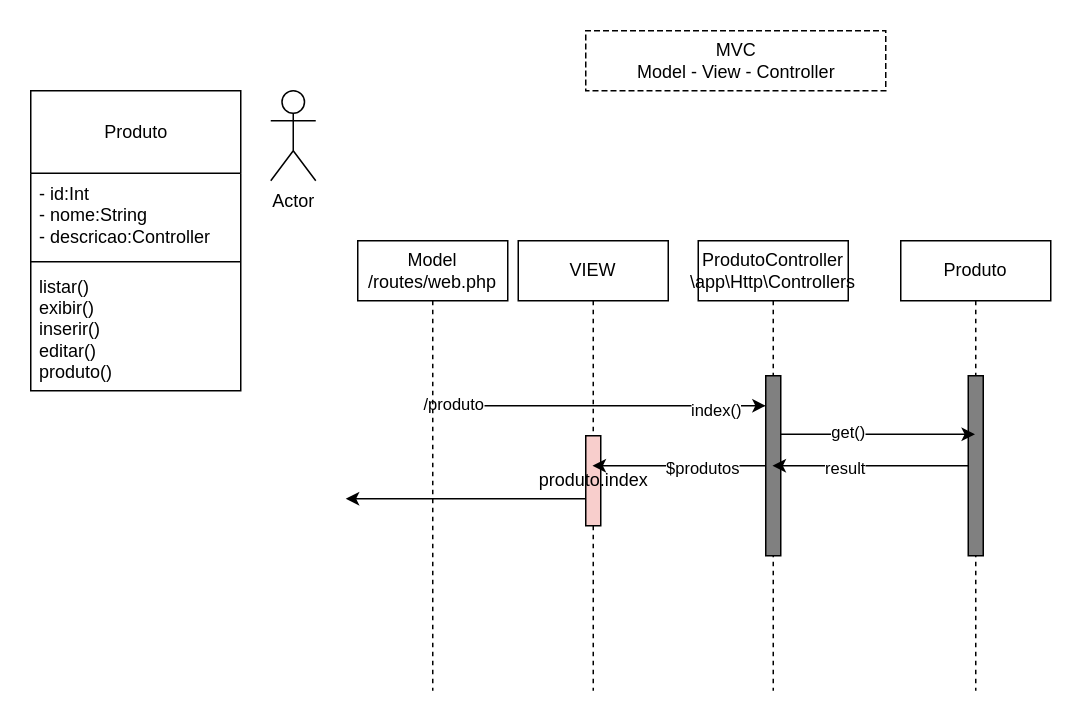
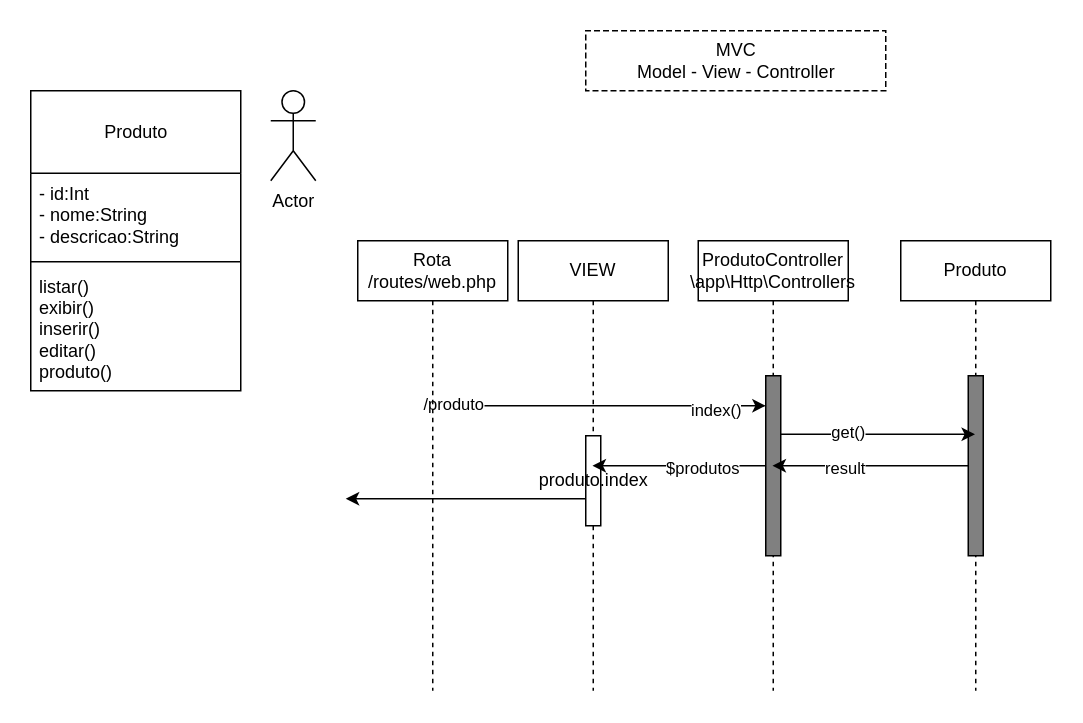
(139, 215) -> (121, 215)
(433, 271) -> (433, 271)
(593, 481) -> (593, 481)
